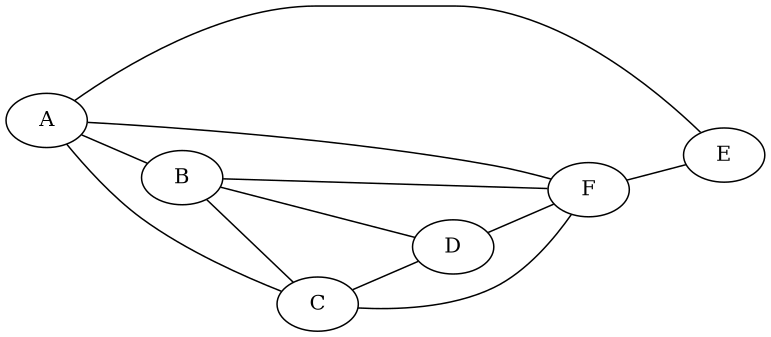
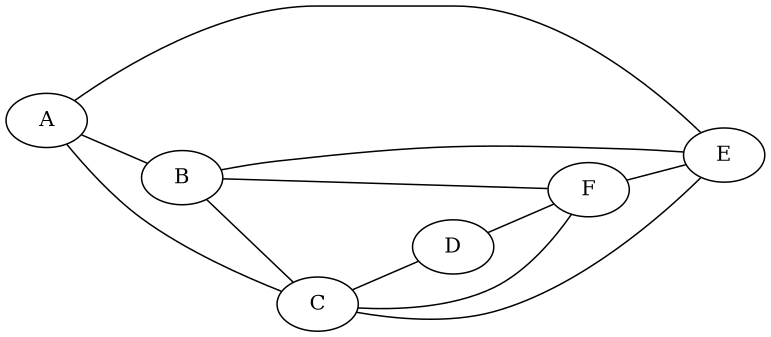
(321, 141) -> none
(318, 212) -> (452, 147)
none -> (545, 292)
